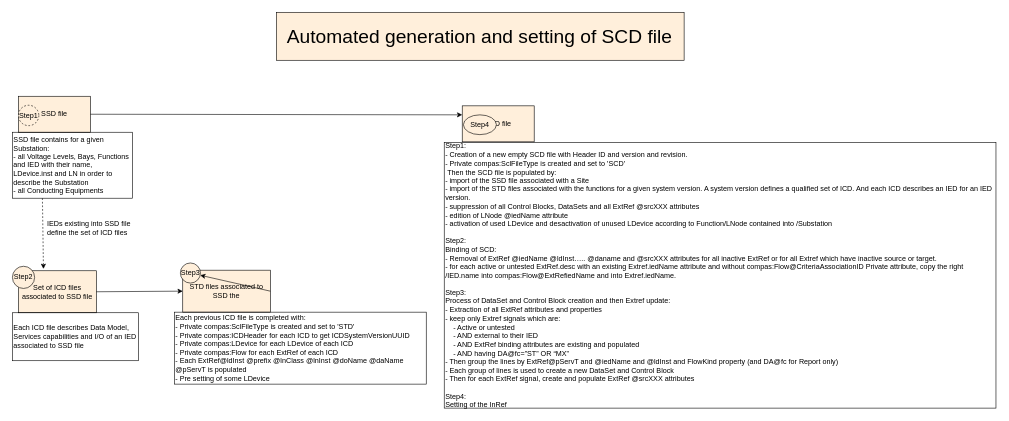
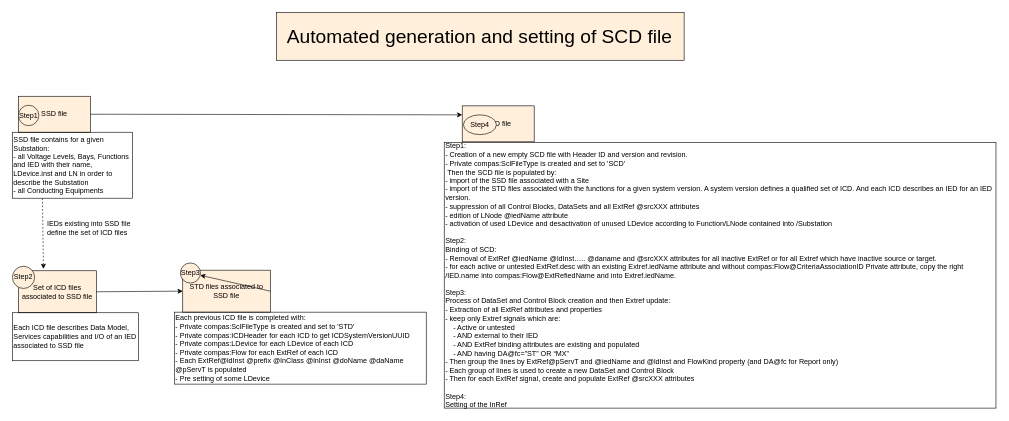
(29, 116) -> (29, 116)
(227, 291) -> (227, 291)
